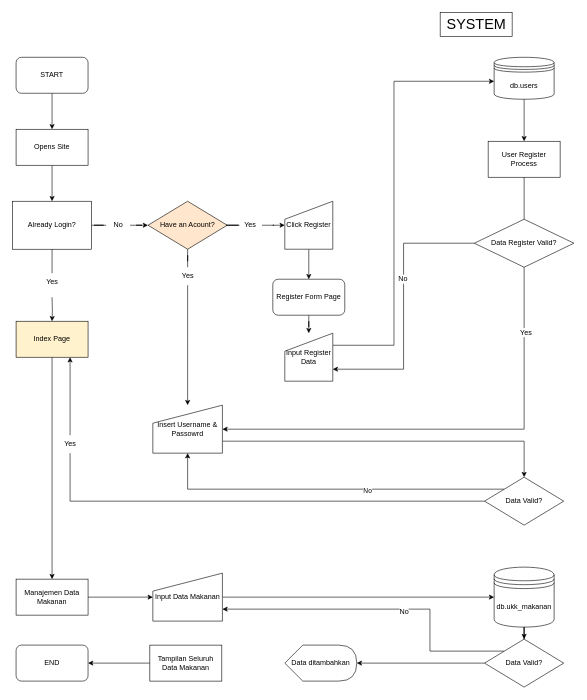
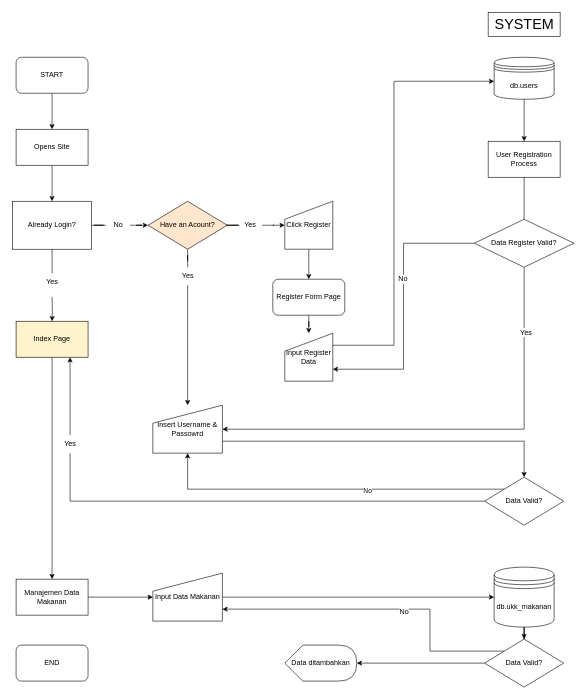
(476, 24) -> (524, 24)
(524, 159) -> (524, 159)
(149, 663) -> none
(186, 663) -> none
